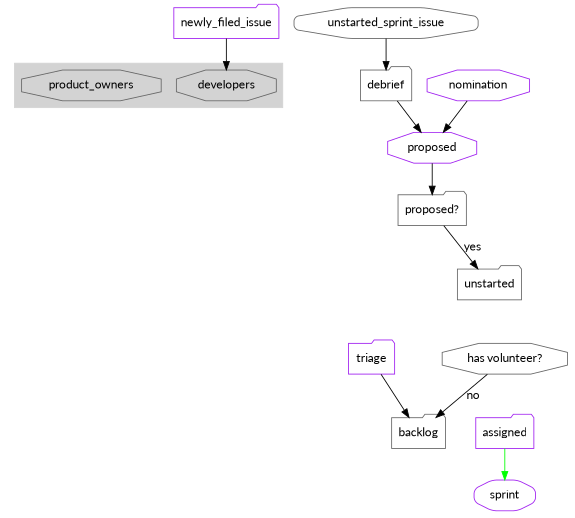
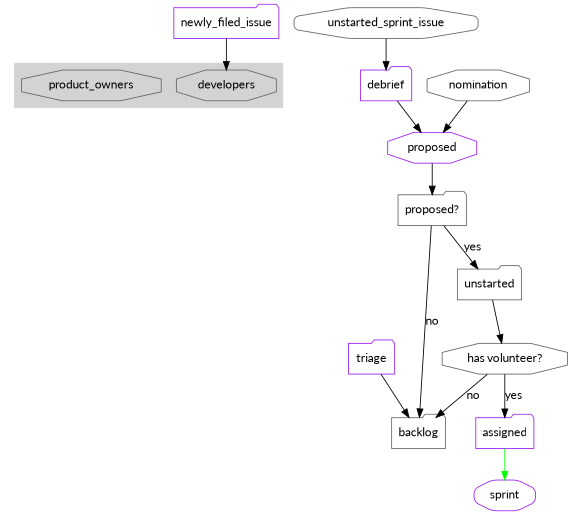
(386, 85) -> (386, 85)
(478, 85) -> (478, 85)
none -> (426, 317)
none -> (496, 317)
none -> (505, 392)
